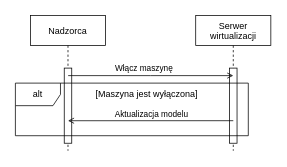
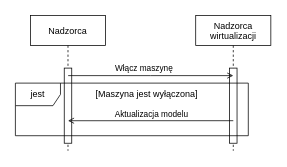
(233, 26) -> (233, 26)
(38, 94) -> (38, 94)
